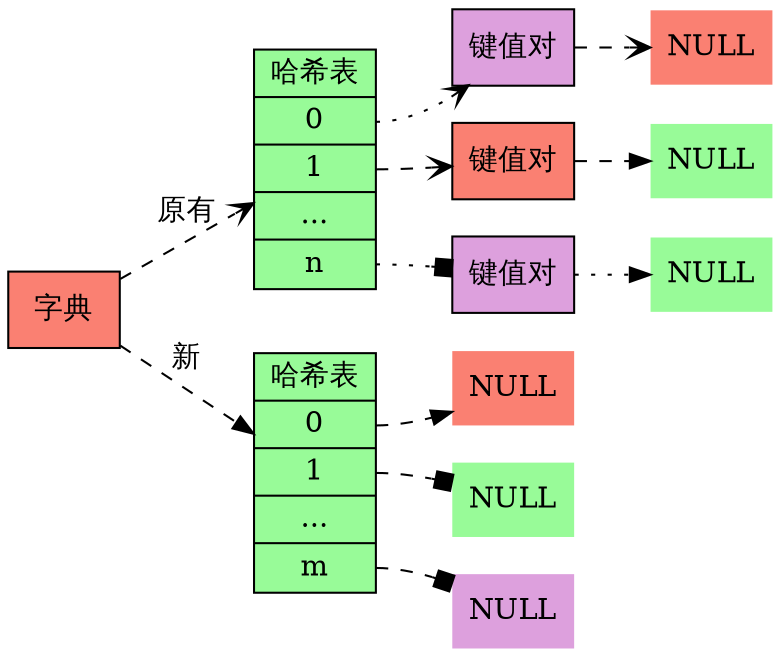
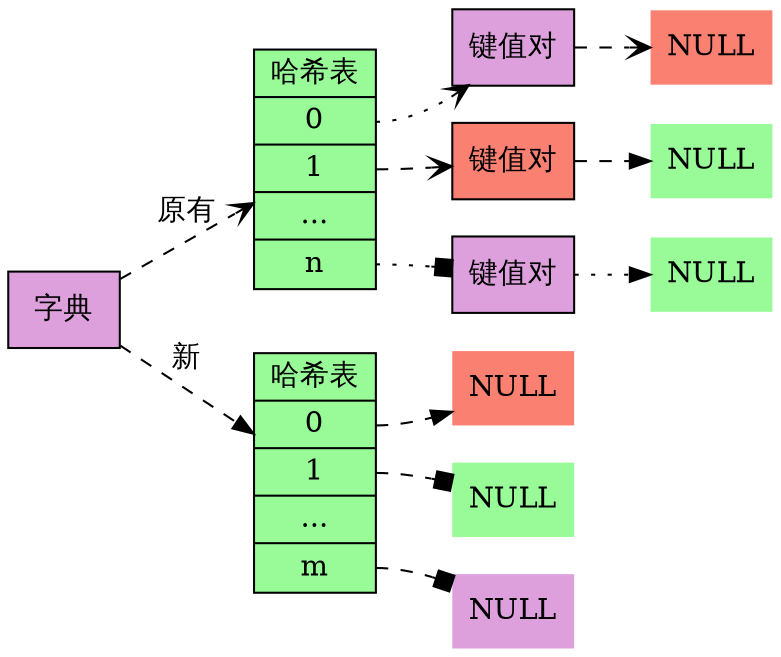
(64, 310) -> (64, 310)
